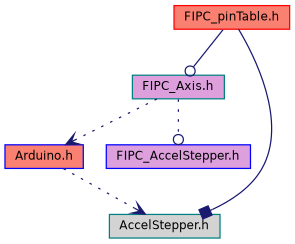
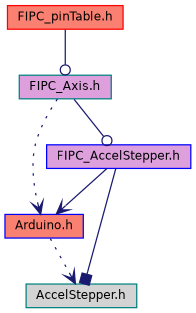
(178, 117) -> (89, 118)
(272, 129) -> (102, 220)
none -> (86, 187)
